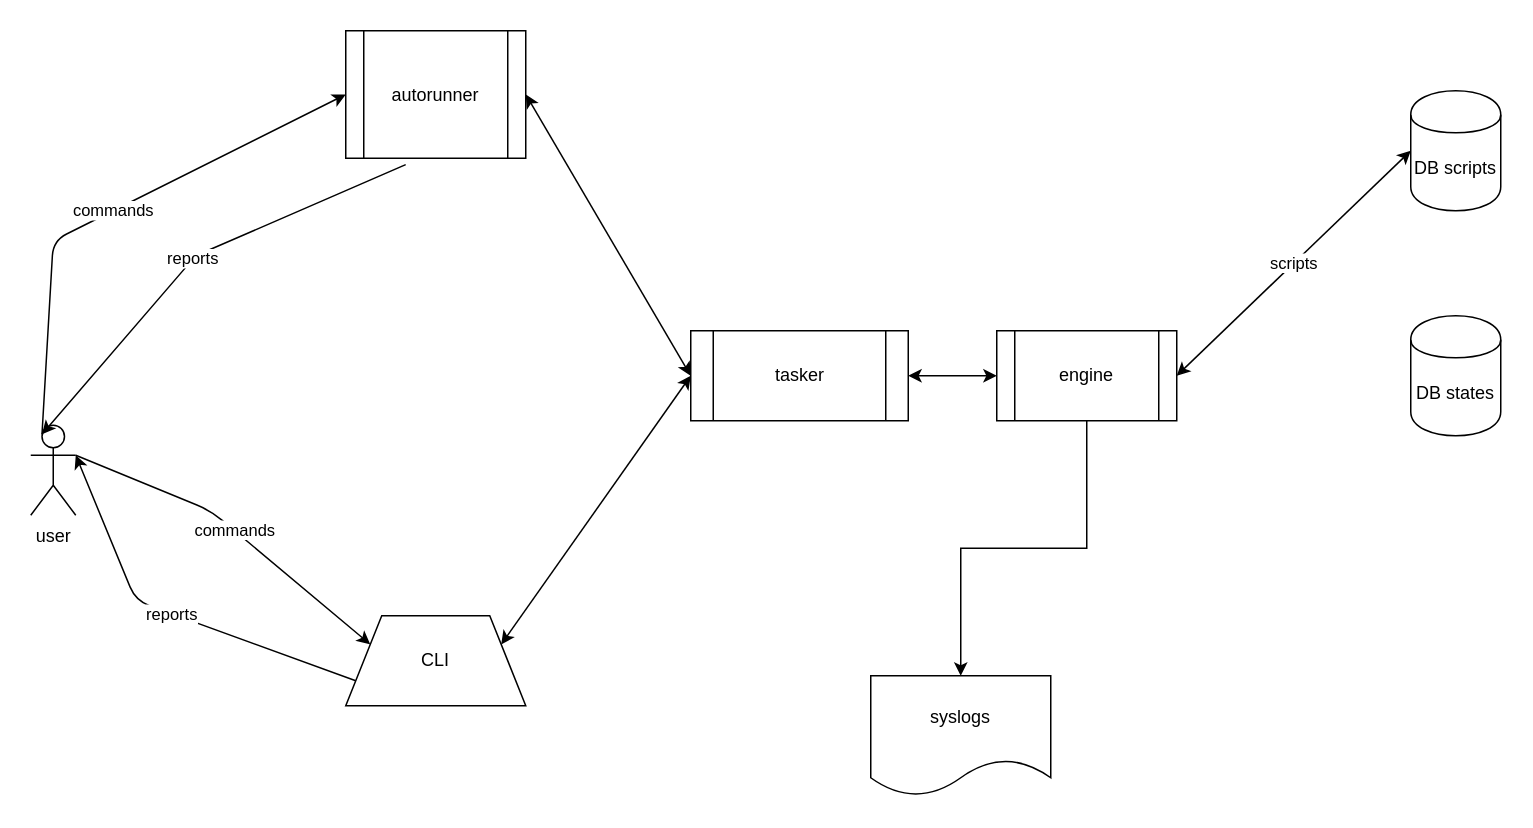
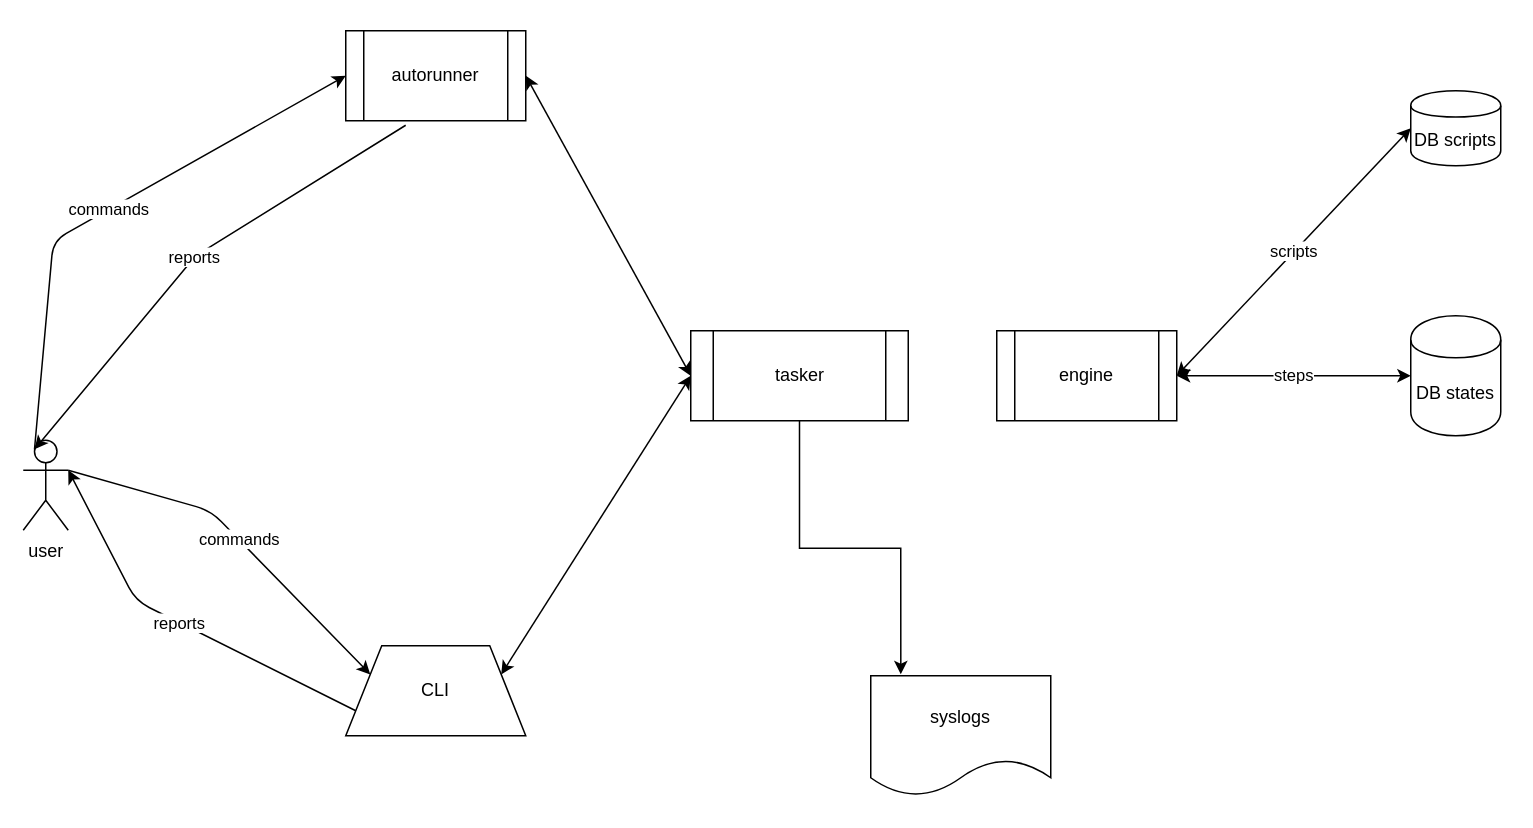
(436, 95) -> (436, 76)
(1456, 151) -> (1456, 128)
(952, 376) -> none
none -> (1294, 376)
(53, 470) -> (46, 485)
none -> (845, 548)
(1029, 548) -> none
(436, 661) -> (436, 691)
